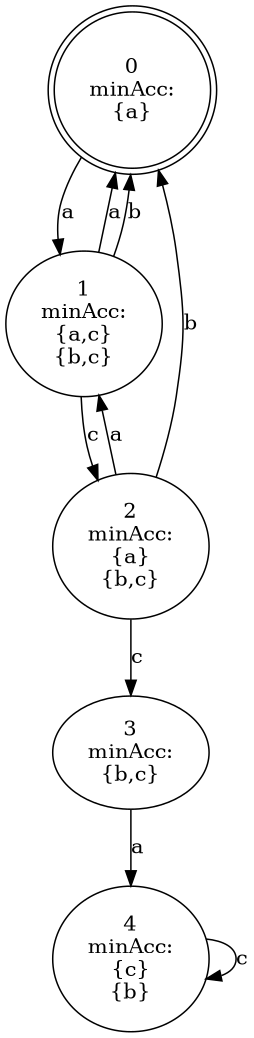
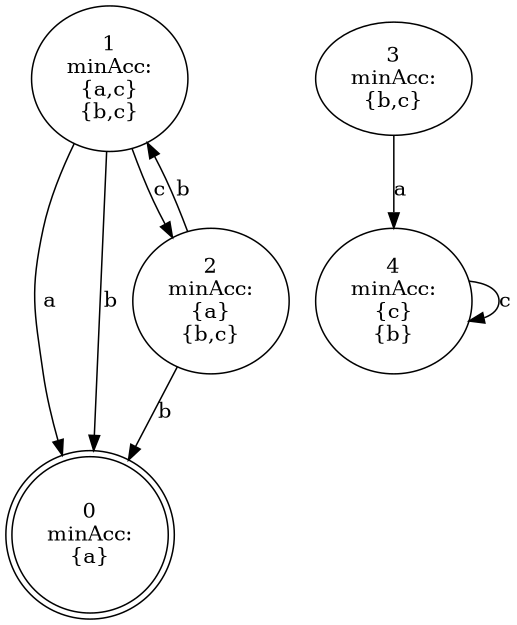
(63, 196) -> none
(117, 435) -> (184, 190)
(131, 650) -> none
